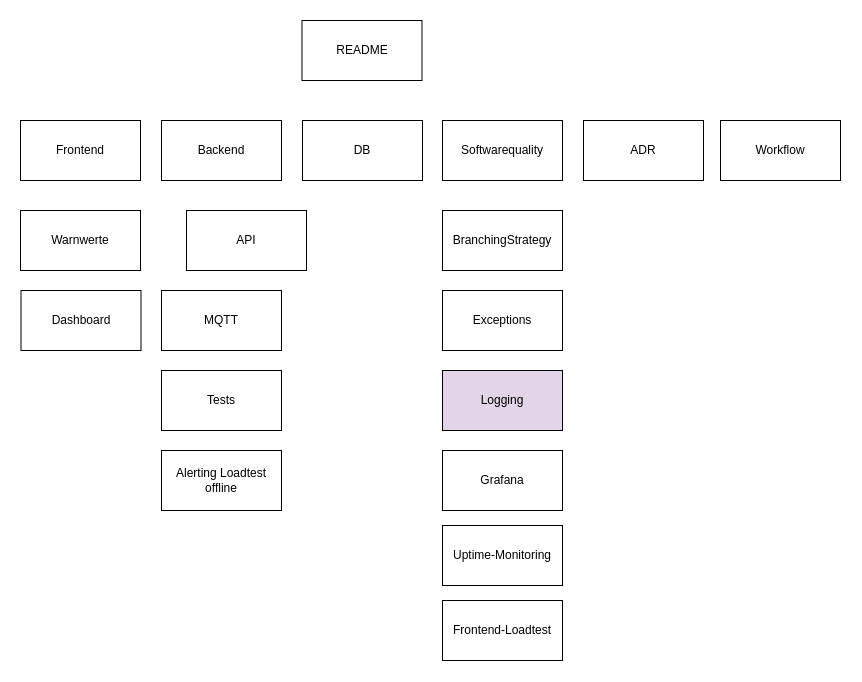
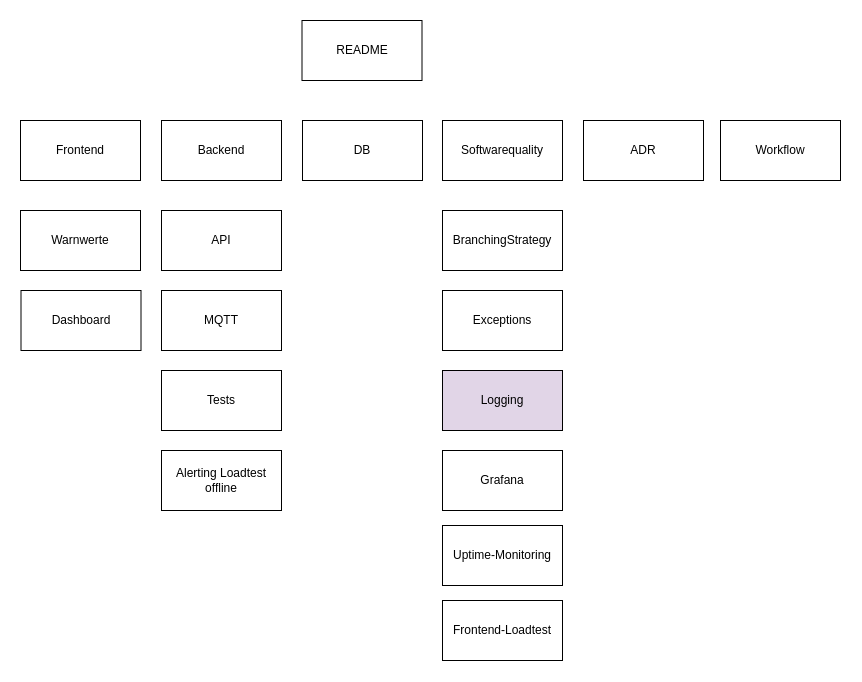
(247, 241) -> (222, 241)
